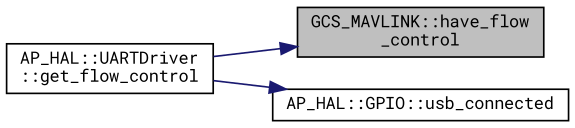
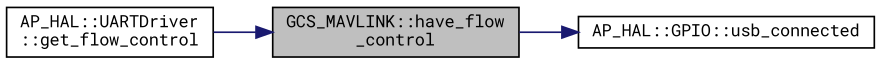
(241, 84) -> (541, 32)
